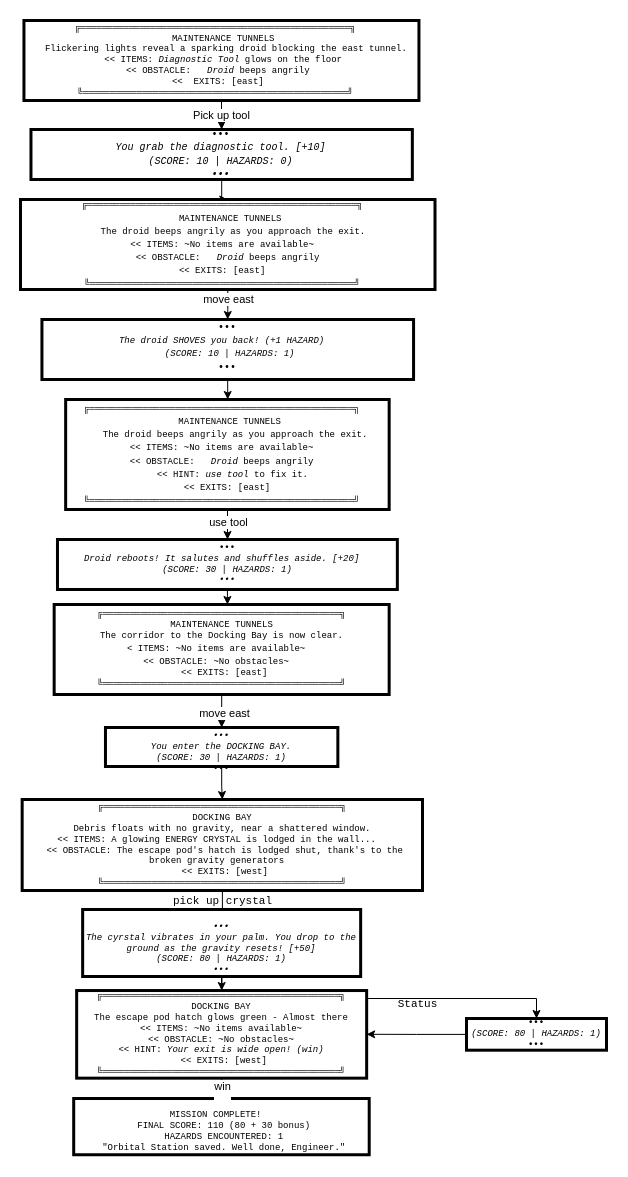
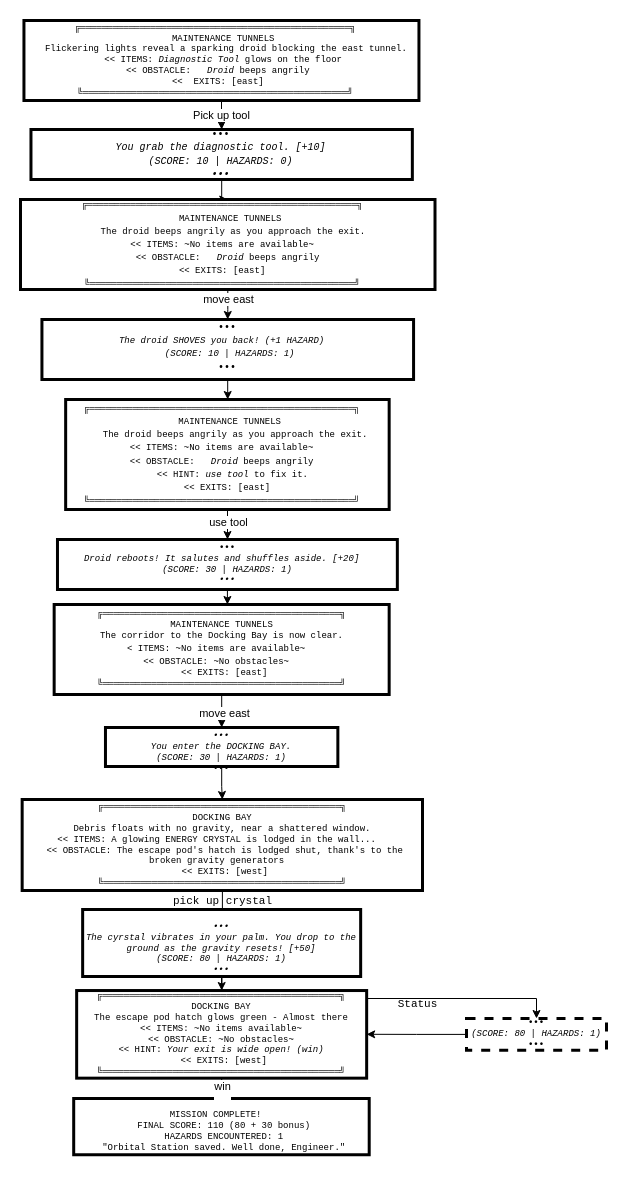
(537, 1034) -> (537, 1034)
